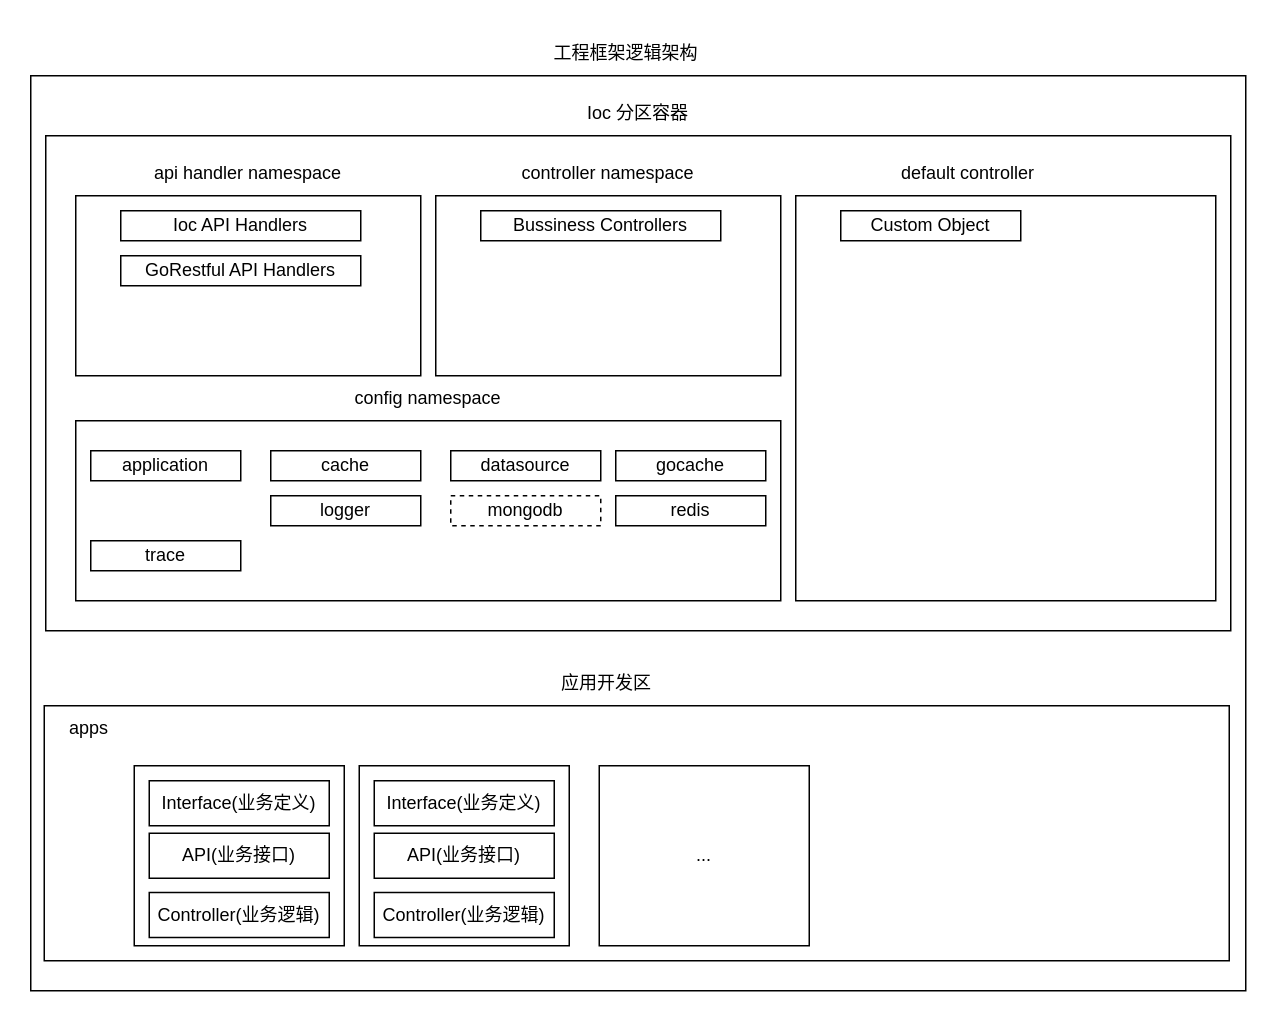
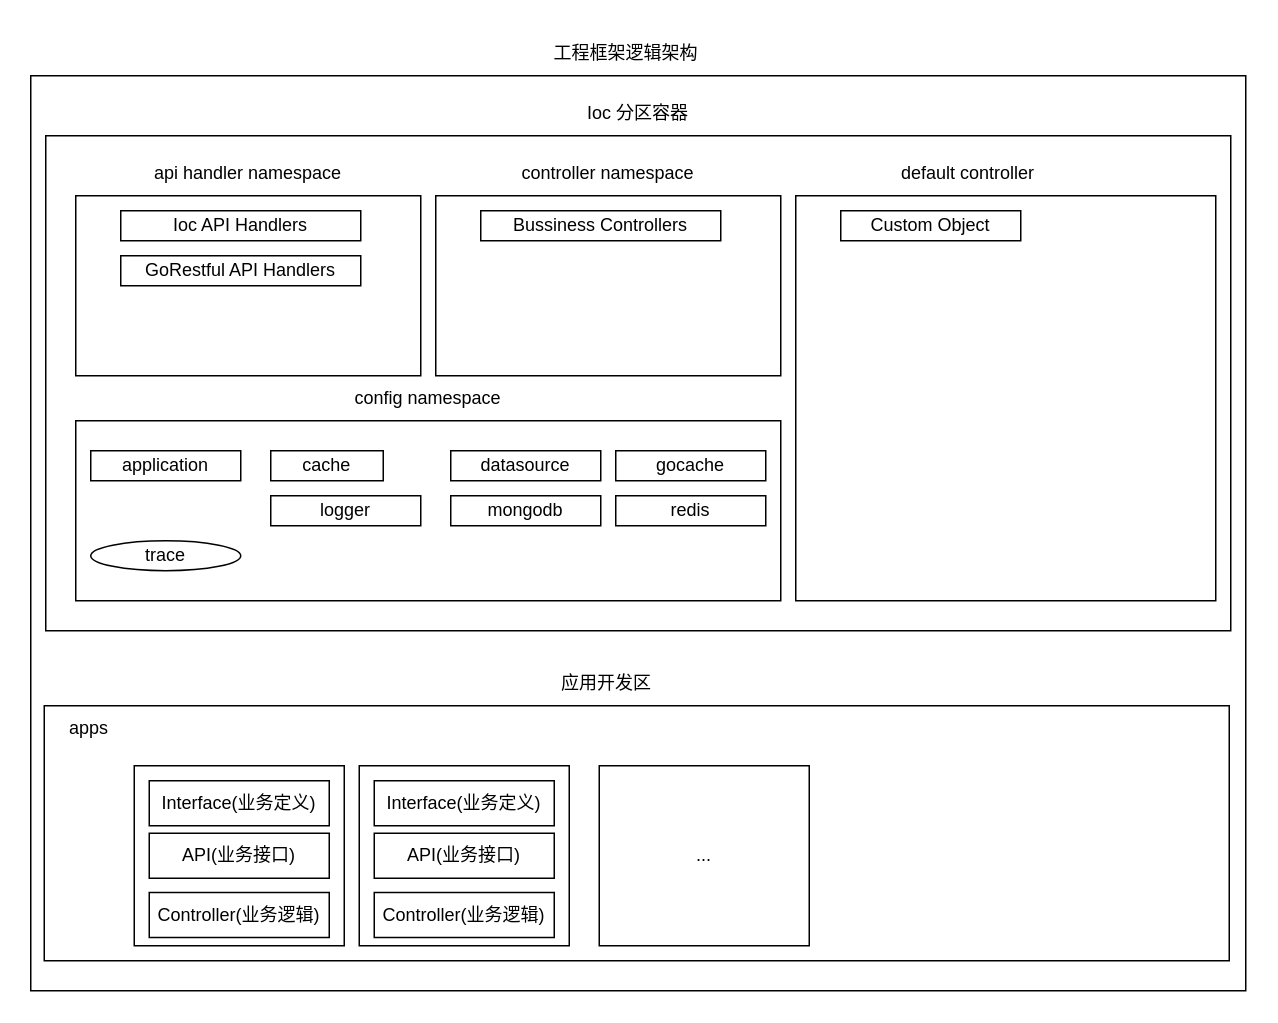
(346, 466) -> (327, 466)
(526, 511) -> (526, 511)
(166, 556) -> (166, 556)
